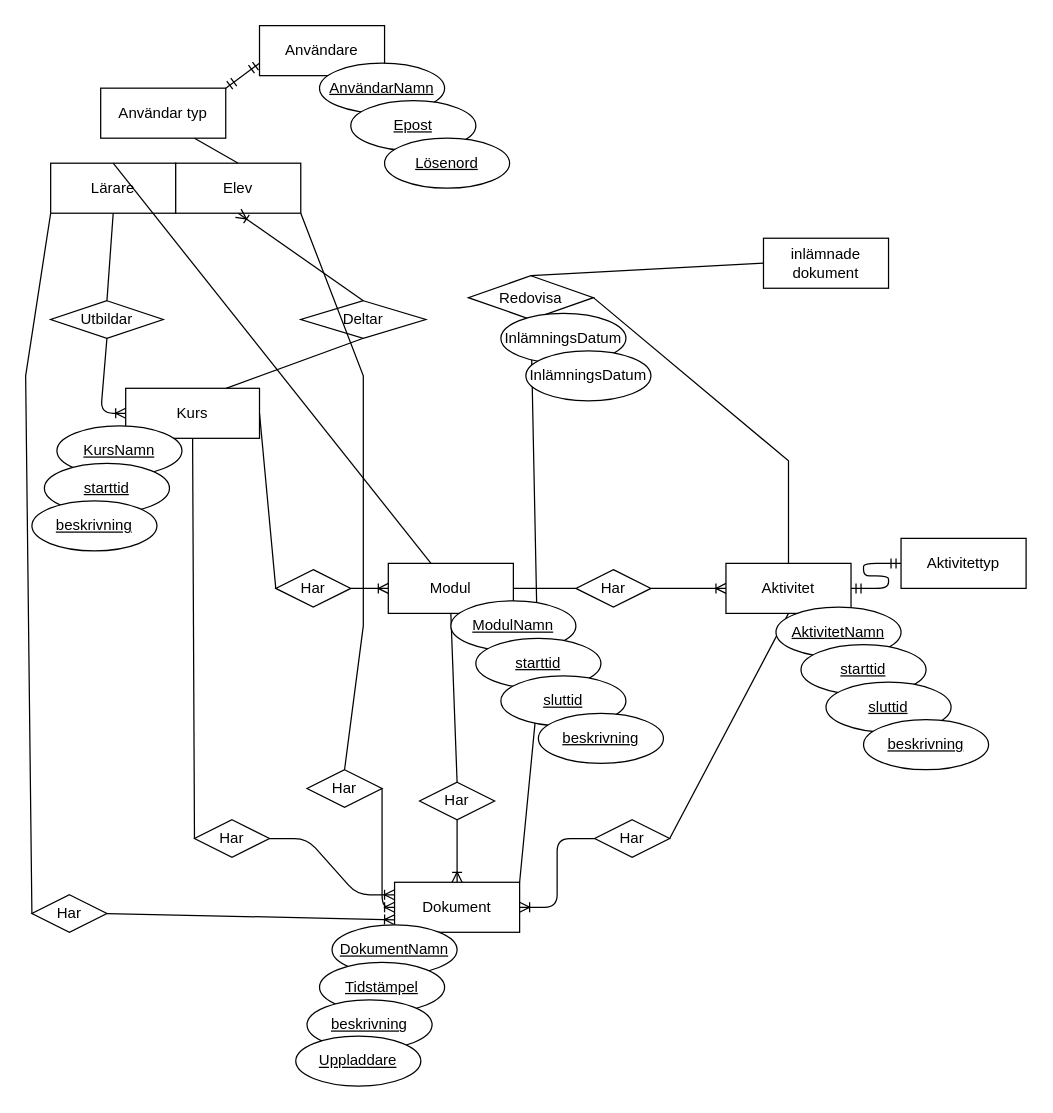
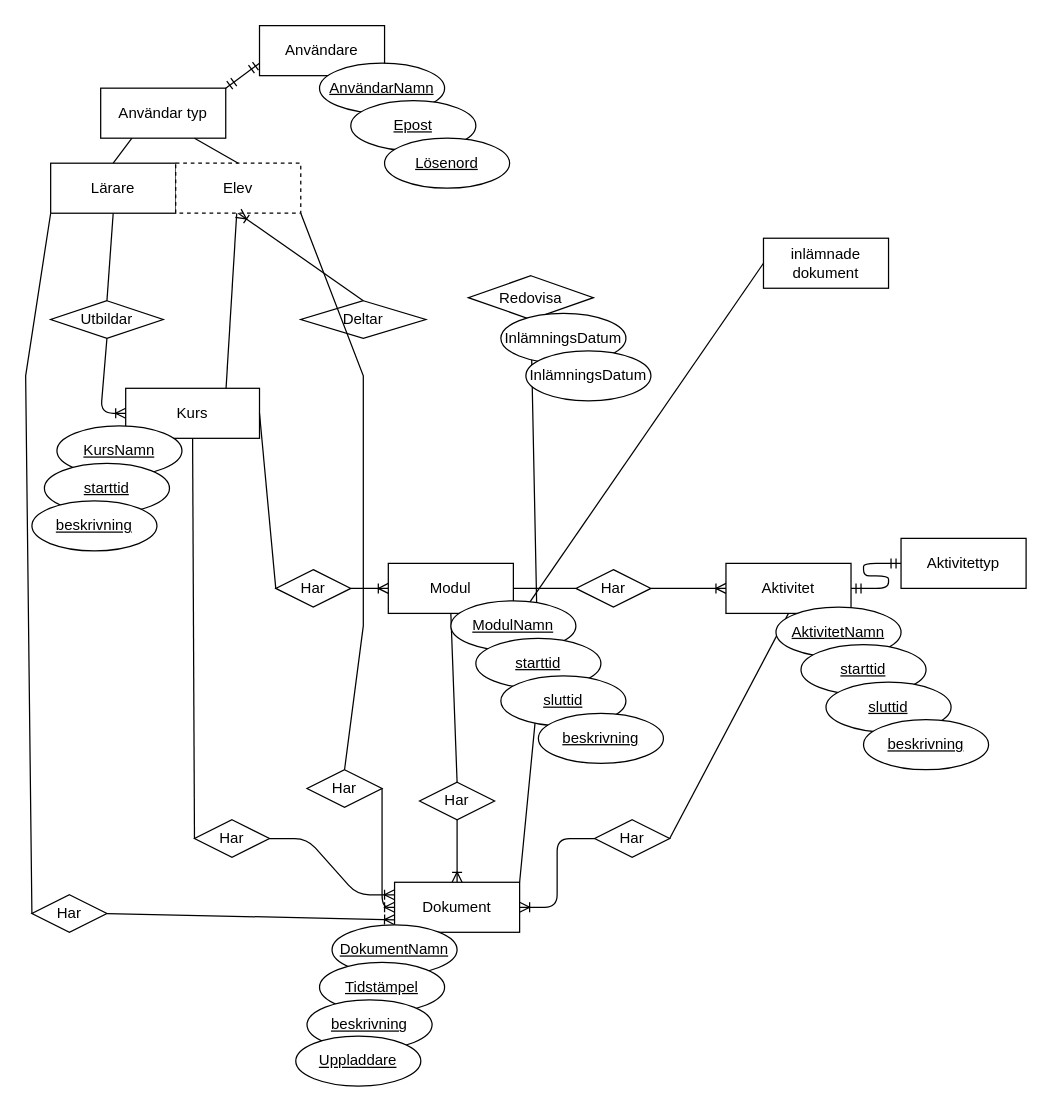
(238, 188) -> (238, 188)
(647, 269) -> (652, 425)
(294, 363) -> (231, 301)
(730, 412) -> none
(331, 438) -> (122, 151)
(536, 597) -> (536, 597)
